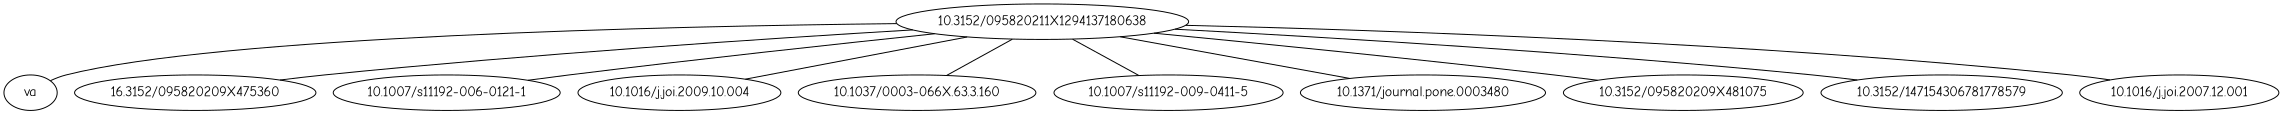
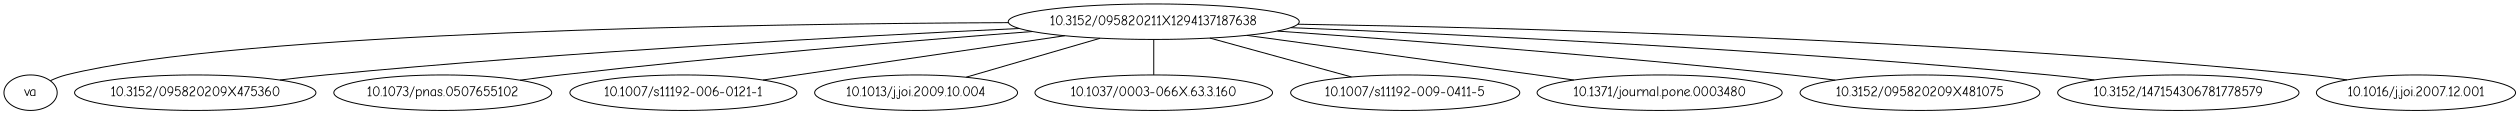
(1042, 22) -> (1154, 22)
(195, 93) -> (195, 93)
none -> (443, 93)
(679, 93) -> (916, 93)
